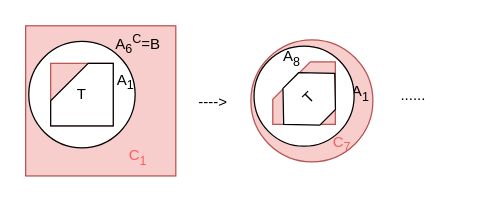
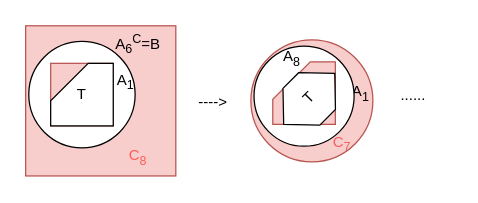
(138, 157) -> (138, 157)
